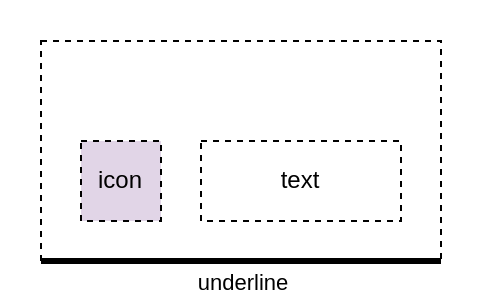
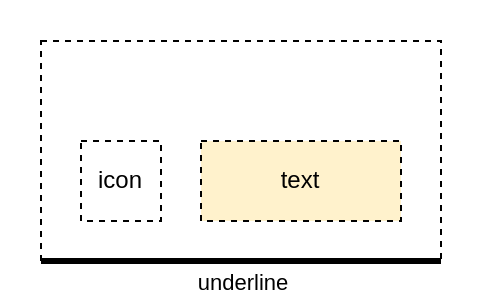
(121, 181) -> (121, 181)
(301, 181) -> (301, 181)
